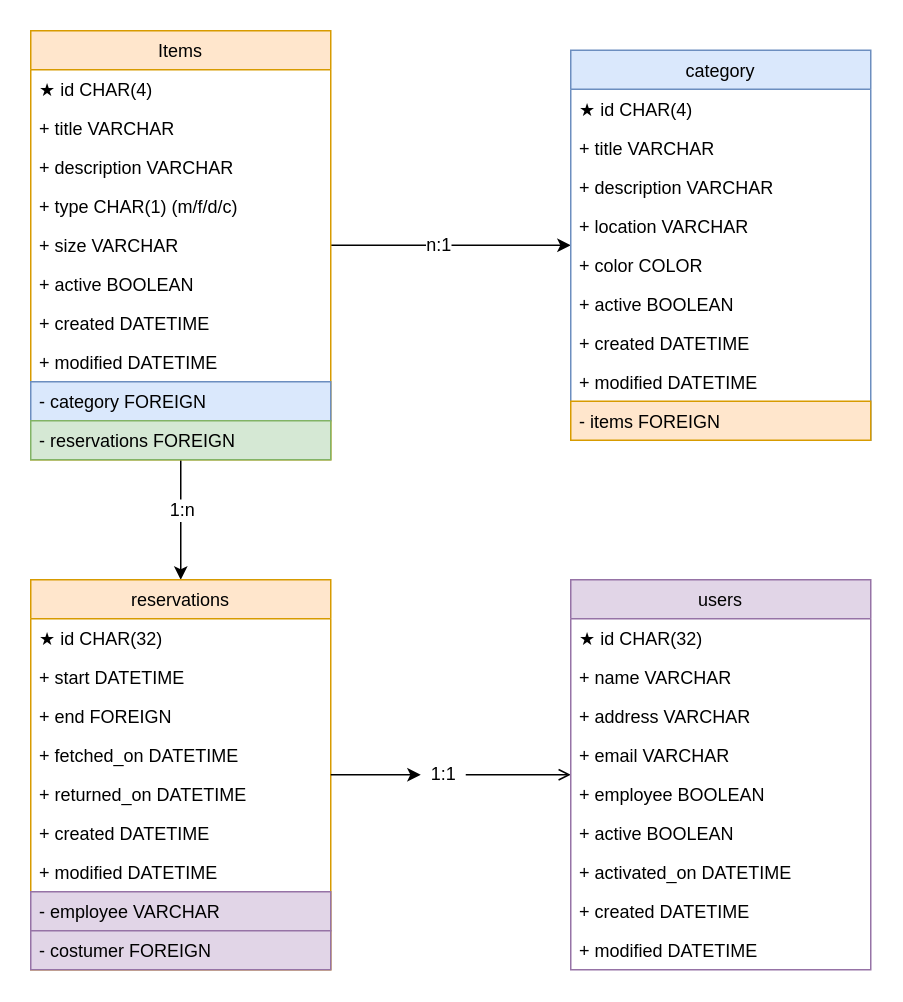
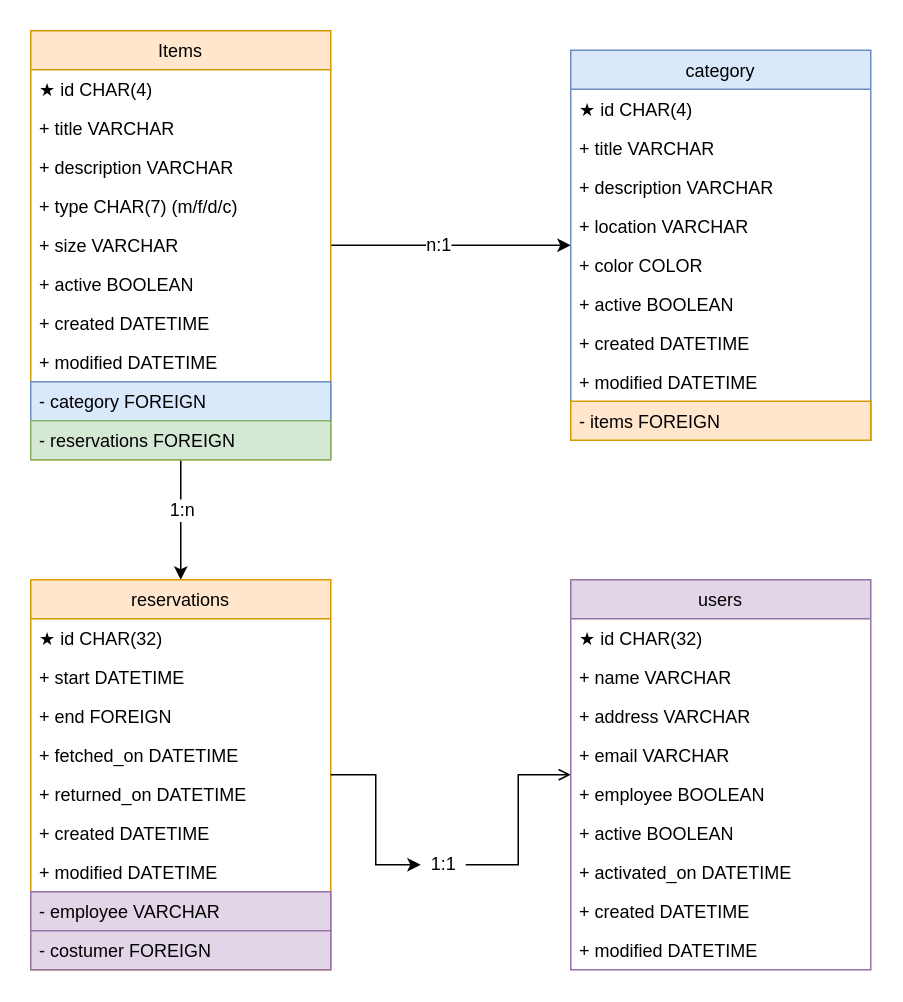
(153, 207) -> (153, 207)
(443, 775) -> (443, 865)
